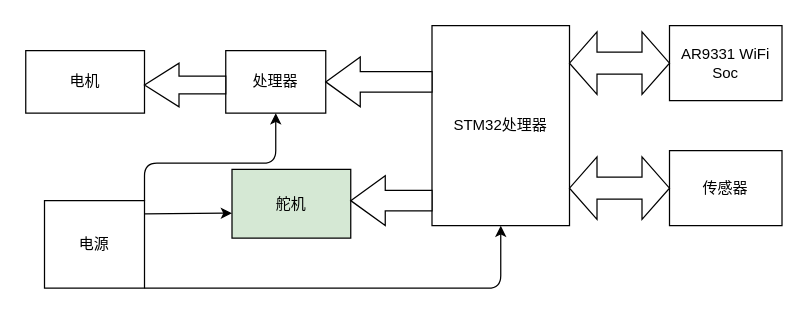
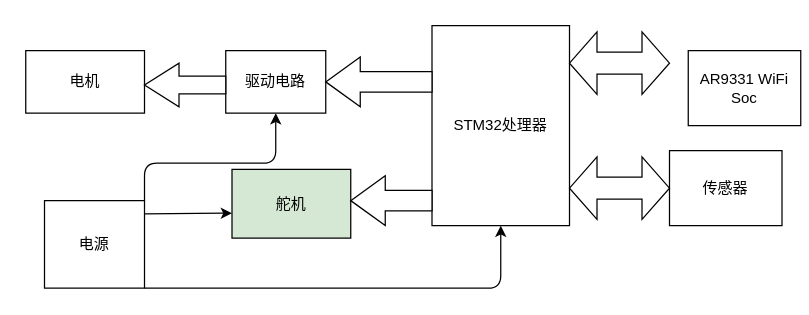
(726, 63) -> (744, 88)
(276, 82) -> (276, 82)
